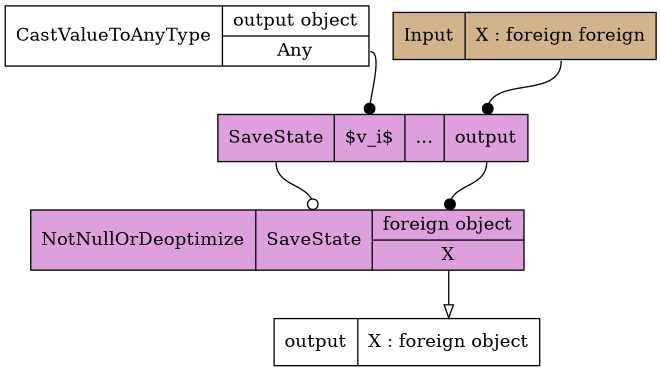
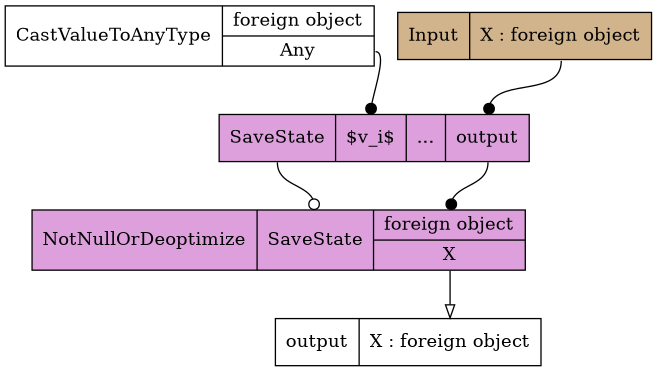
(296, 20) -> (298, 20)
(561, 35) -> (561, 35)
